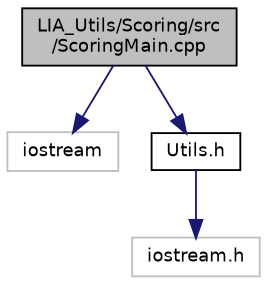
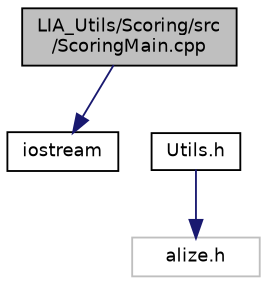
(161, 91) -> none
(63, 152) -> (63, 152)
(196, 257) -> (196, 257)
